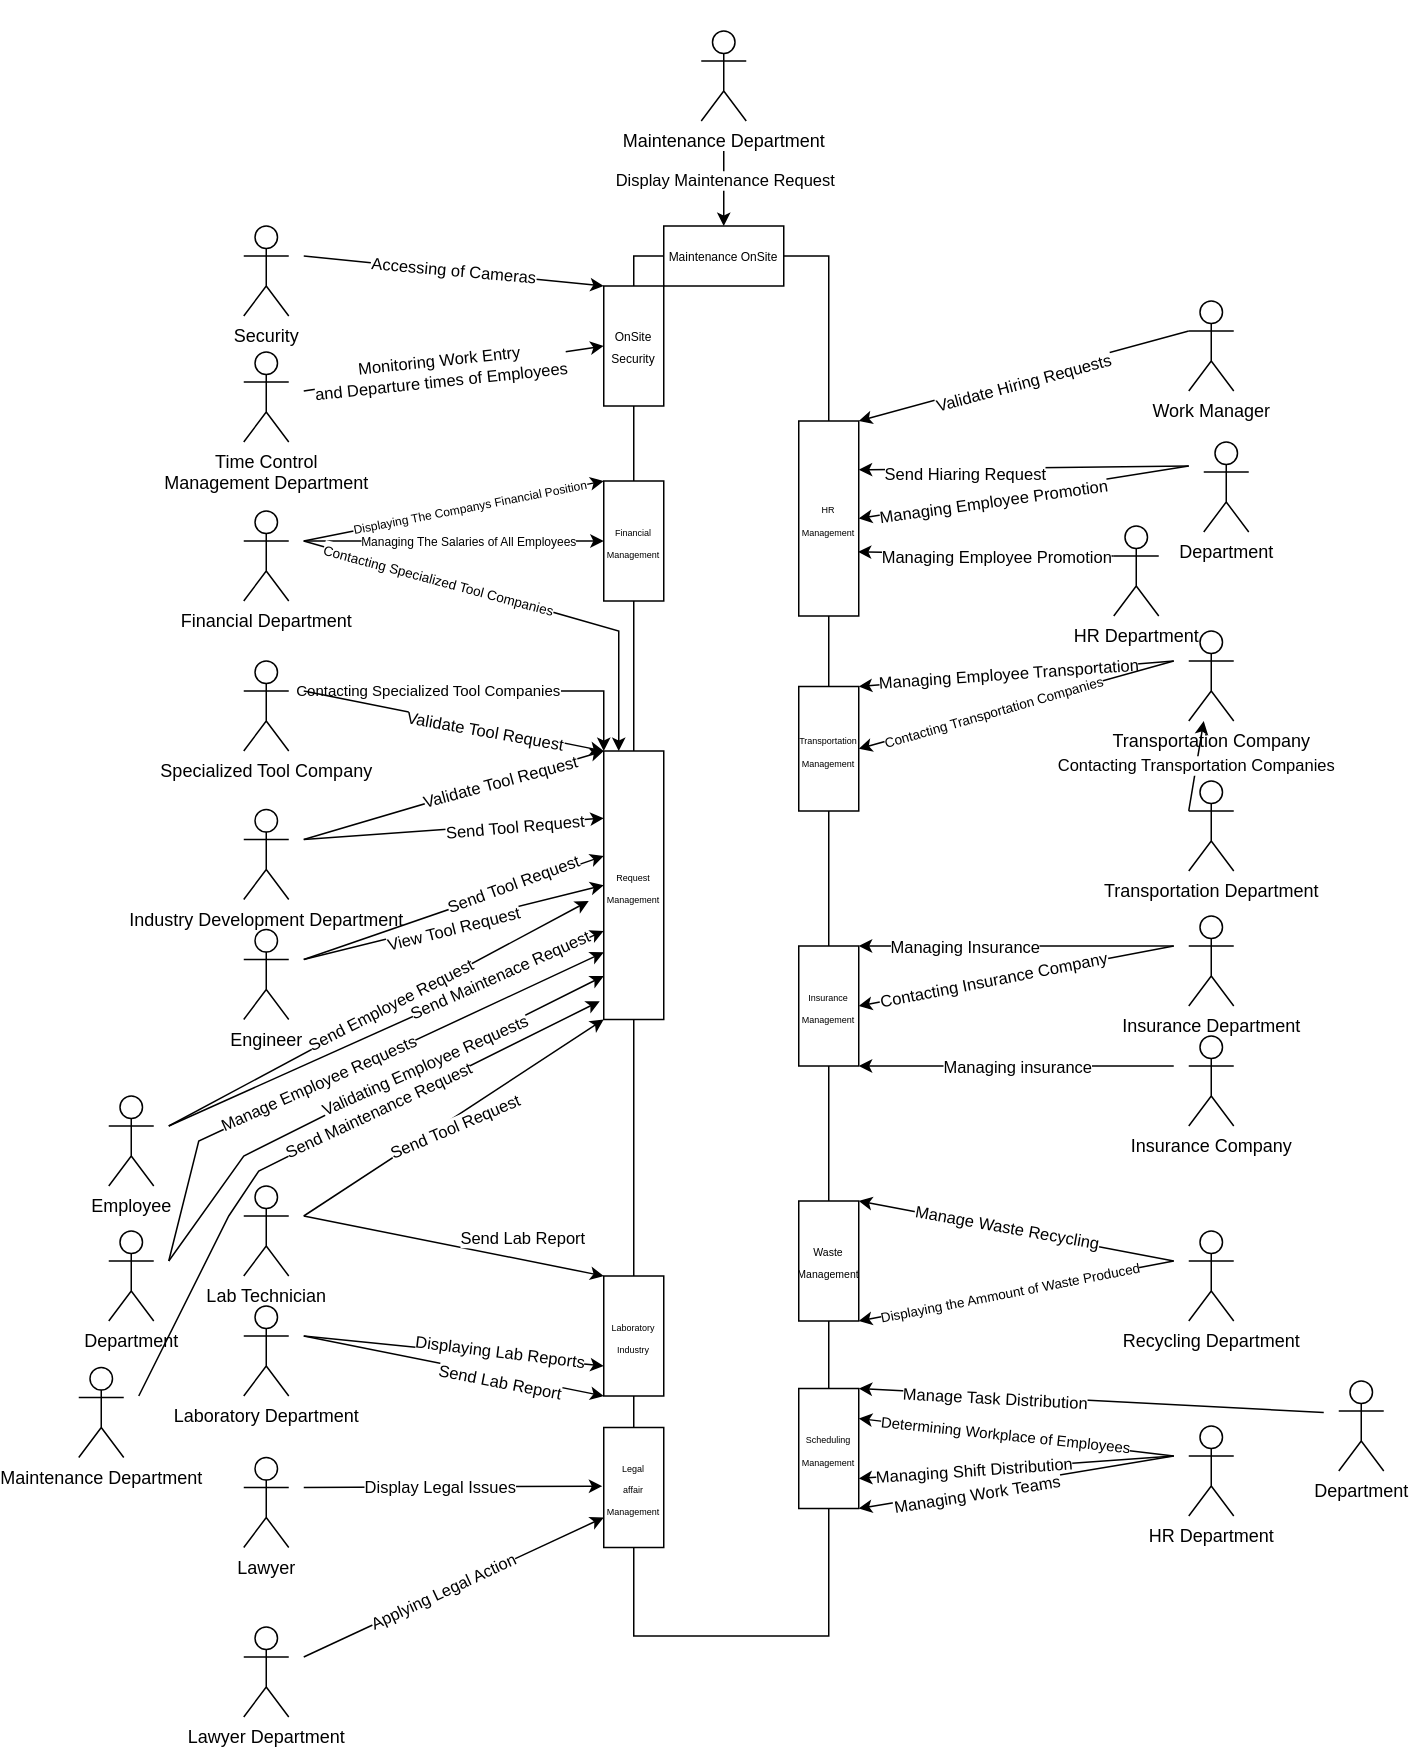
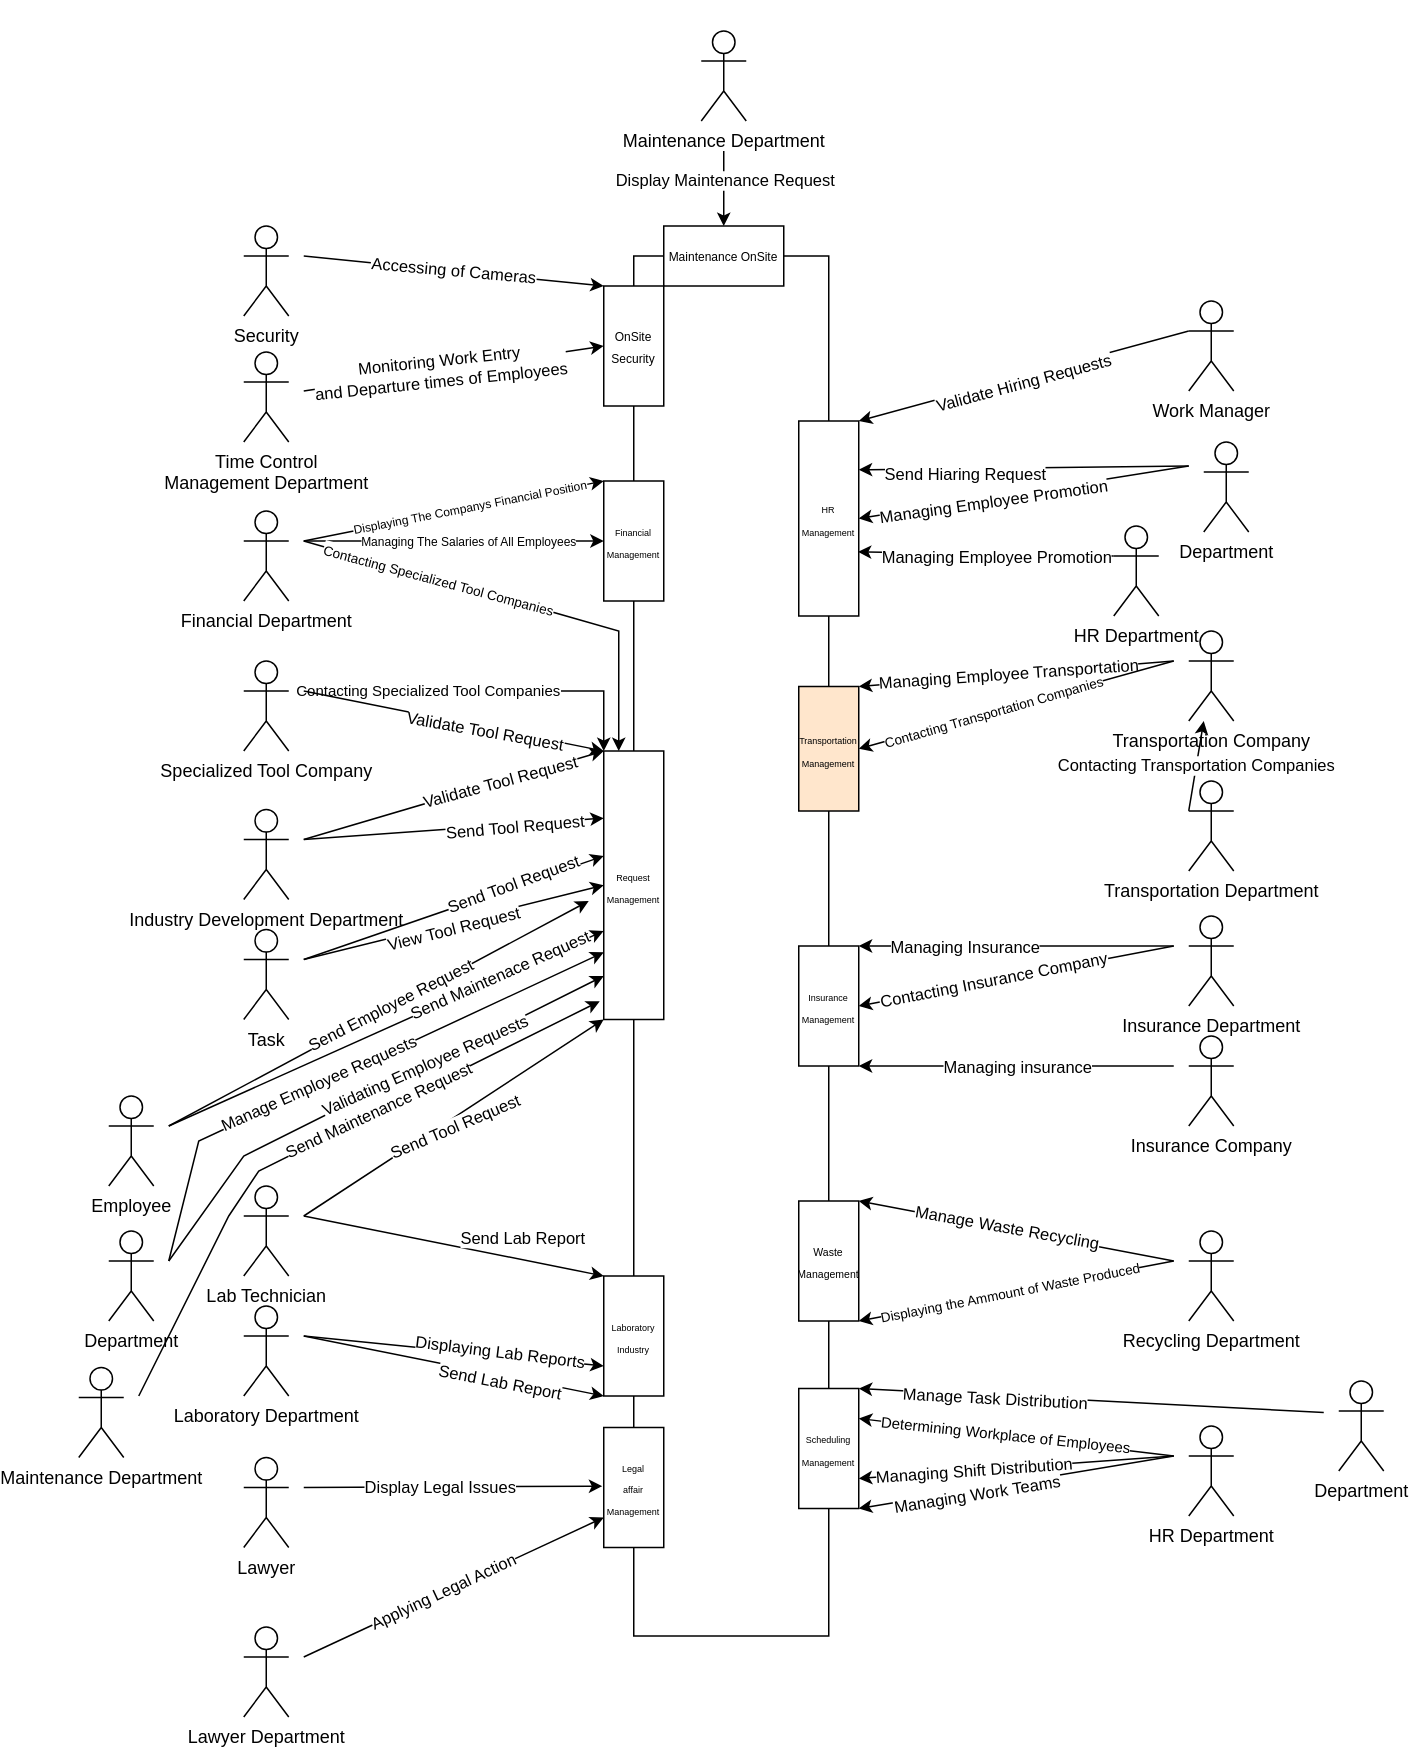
(829, 749) -> (829, 749)
(267, 1041) -> (267, 1041)
